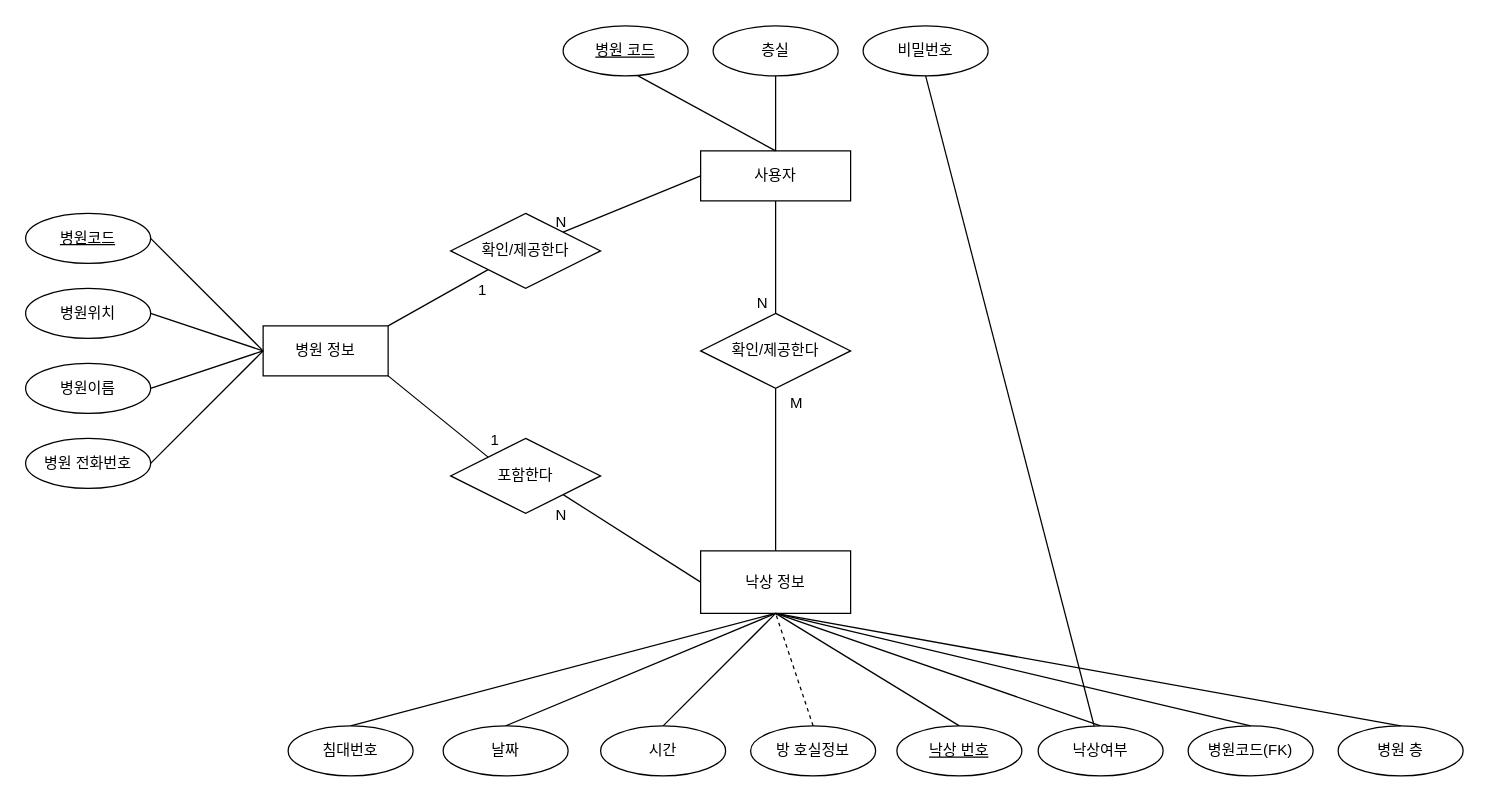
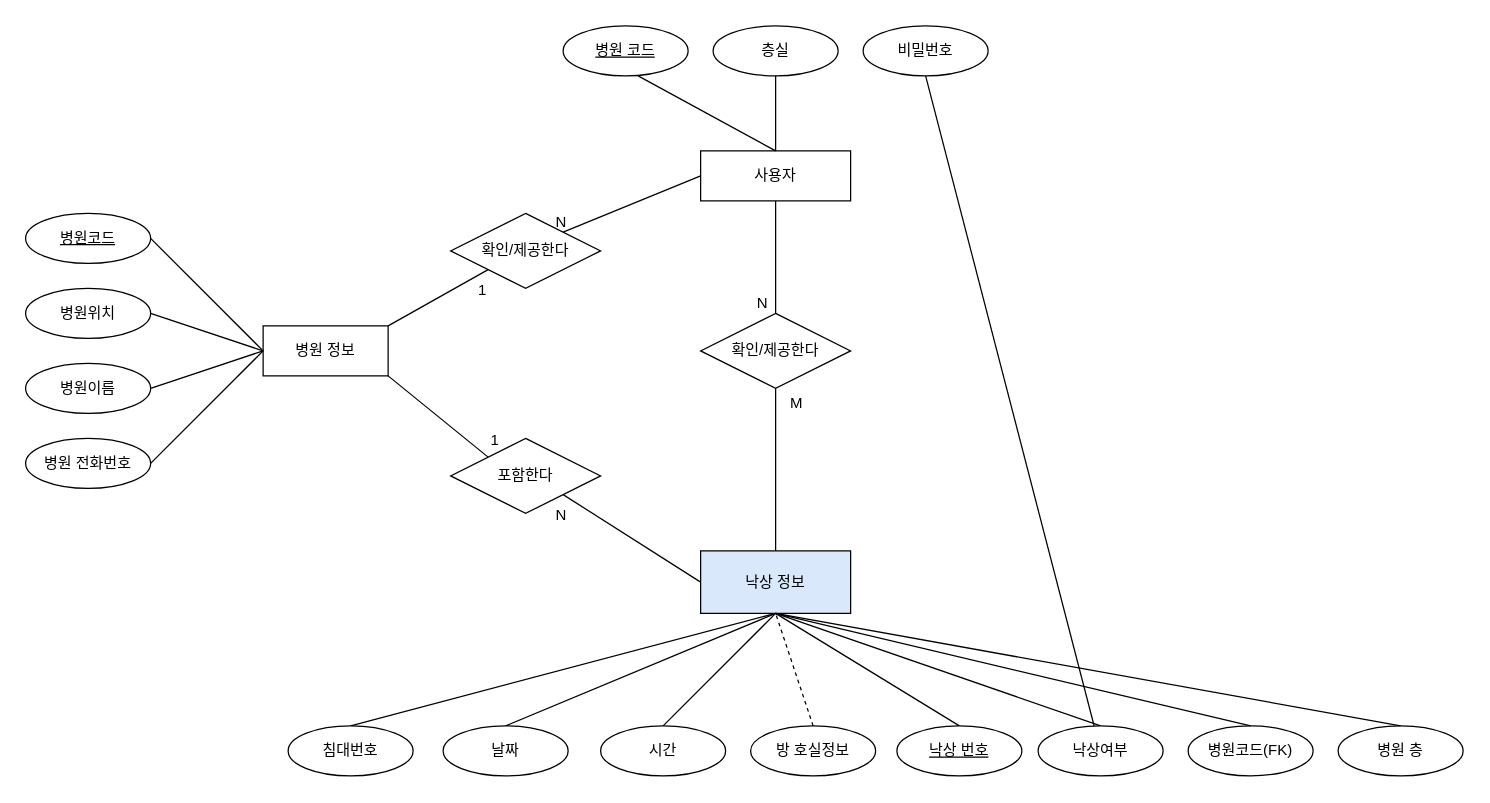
(776, 582) -> (776, 582)
